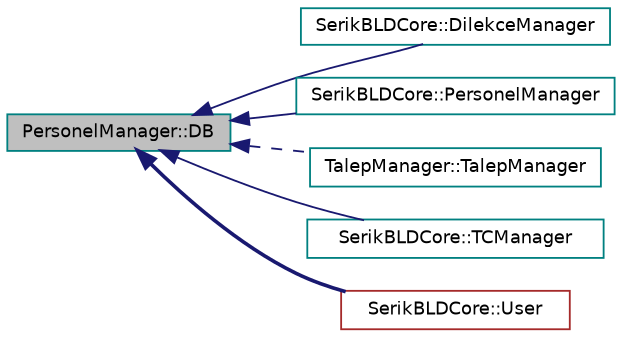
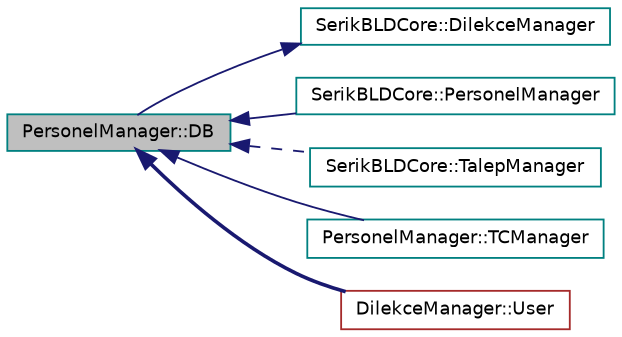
(316, 72) -> (208, 78)
(455, 167) -> (455, 167)
(455, 239) -> (455, 239)
(455, 310) -> (455, 310)
